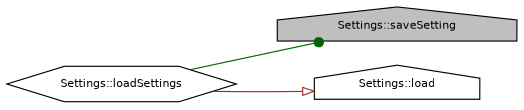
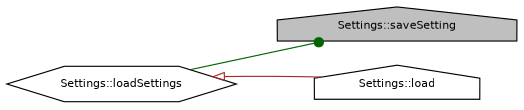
(258, 92) -> (273, 76)
